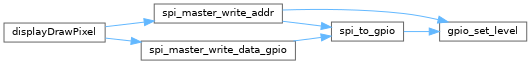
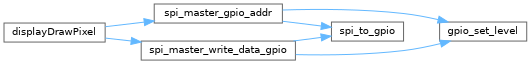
(218, 14) -> (218, 14)
(416, 32) -> (368, 54)
